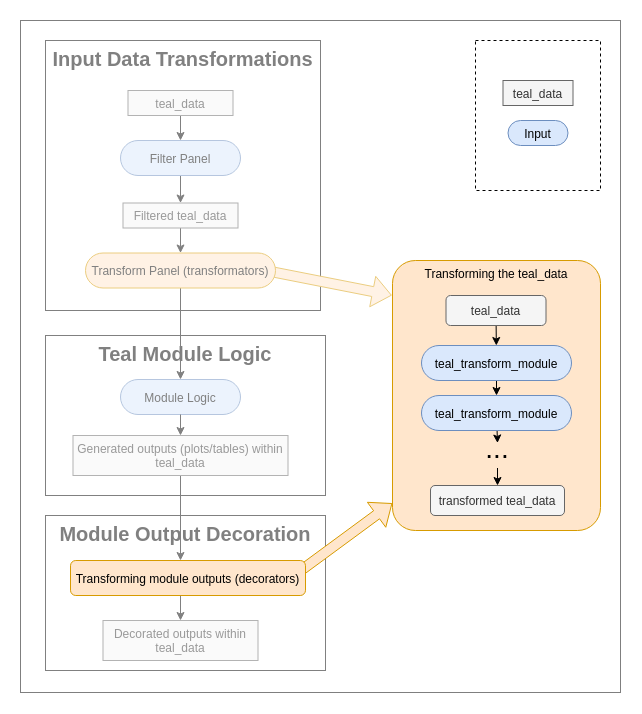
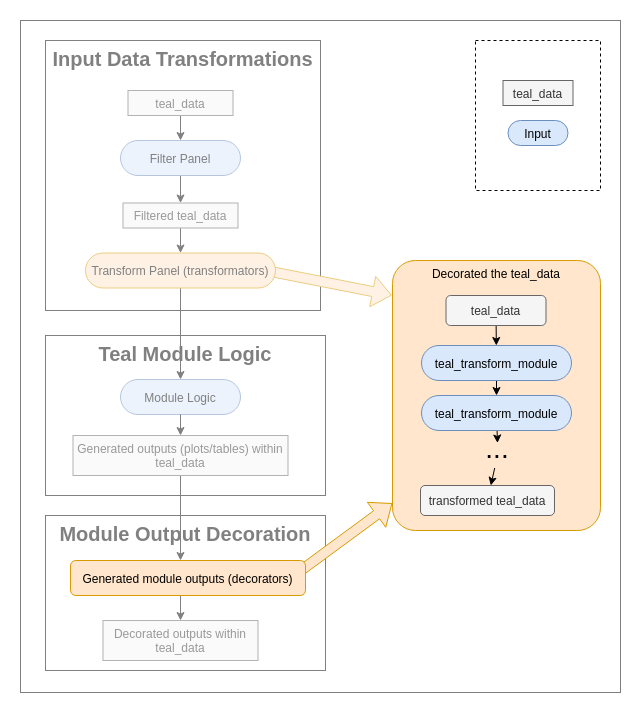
(496, 274) -> (496, 274)
(498, 501) -> (488, 501)
(188, 579) -> (188, 579)
